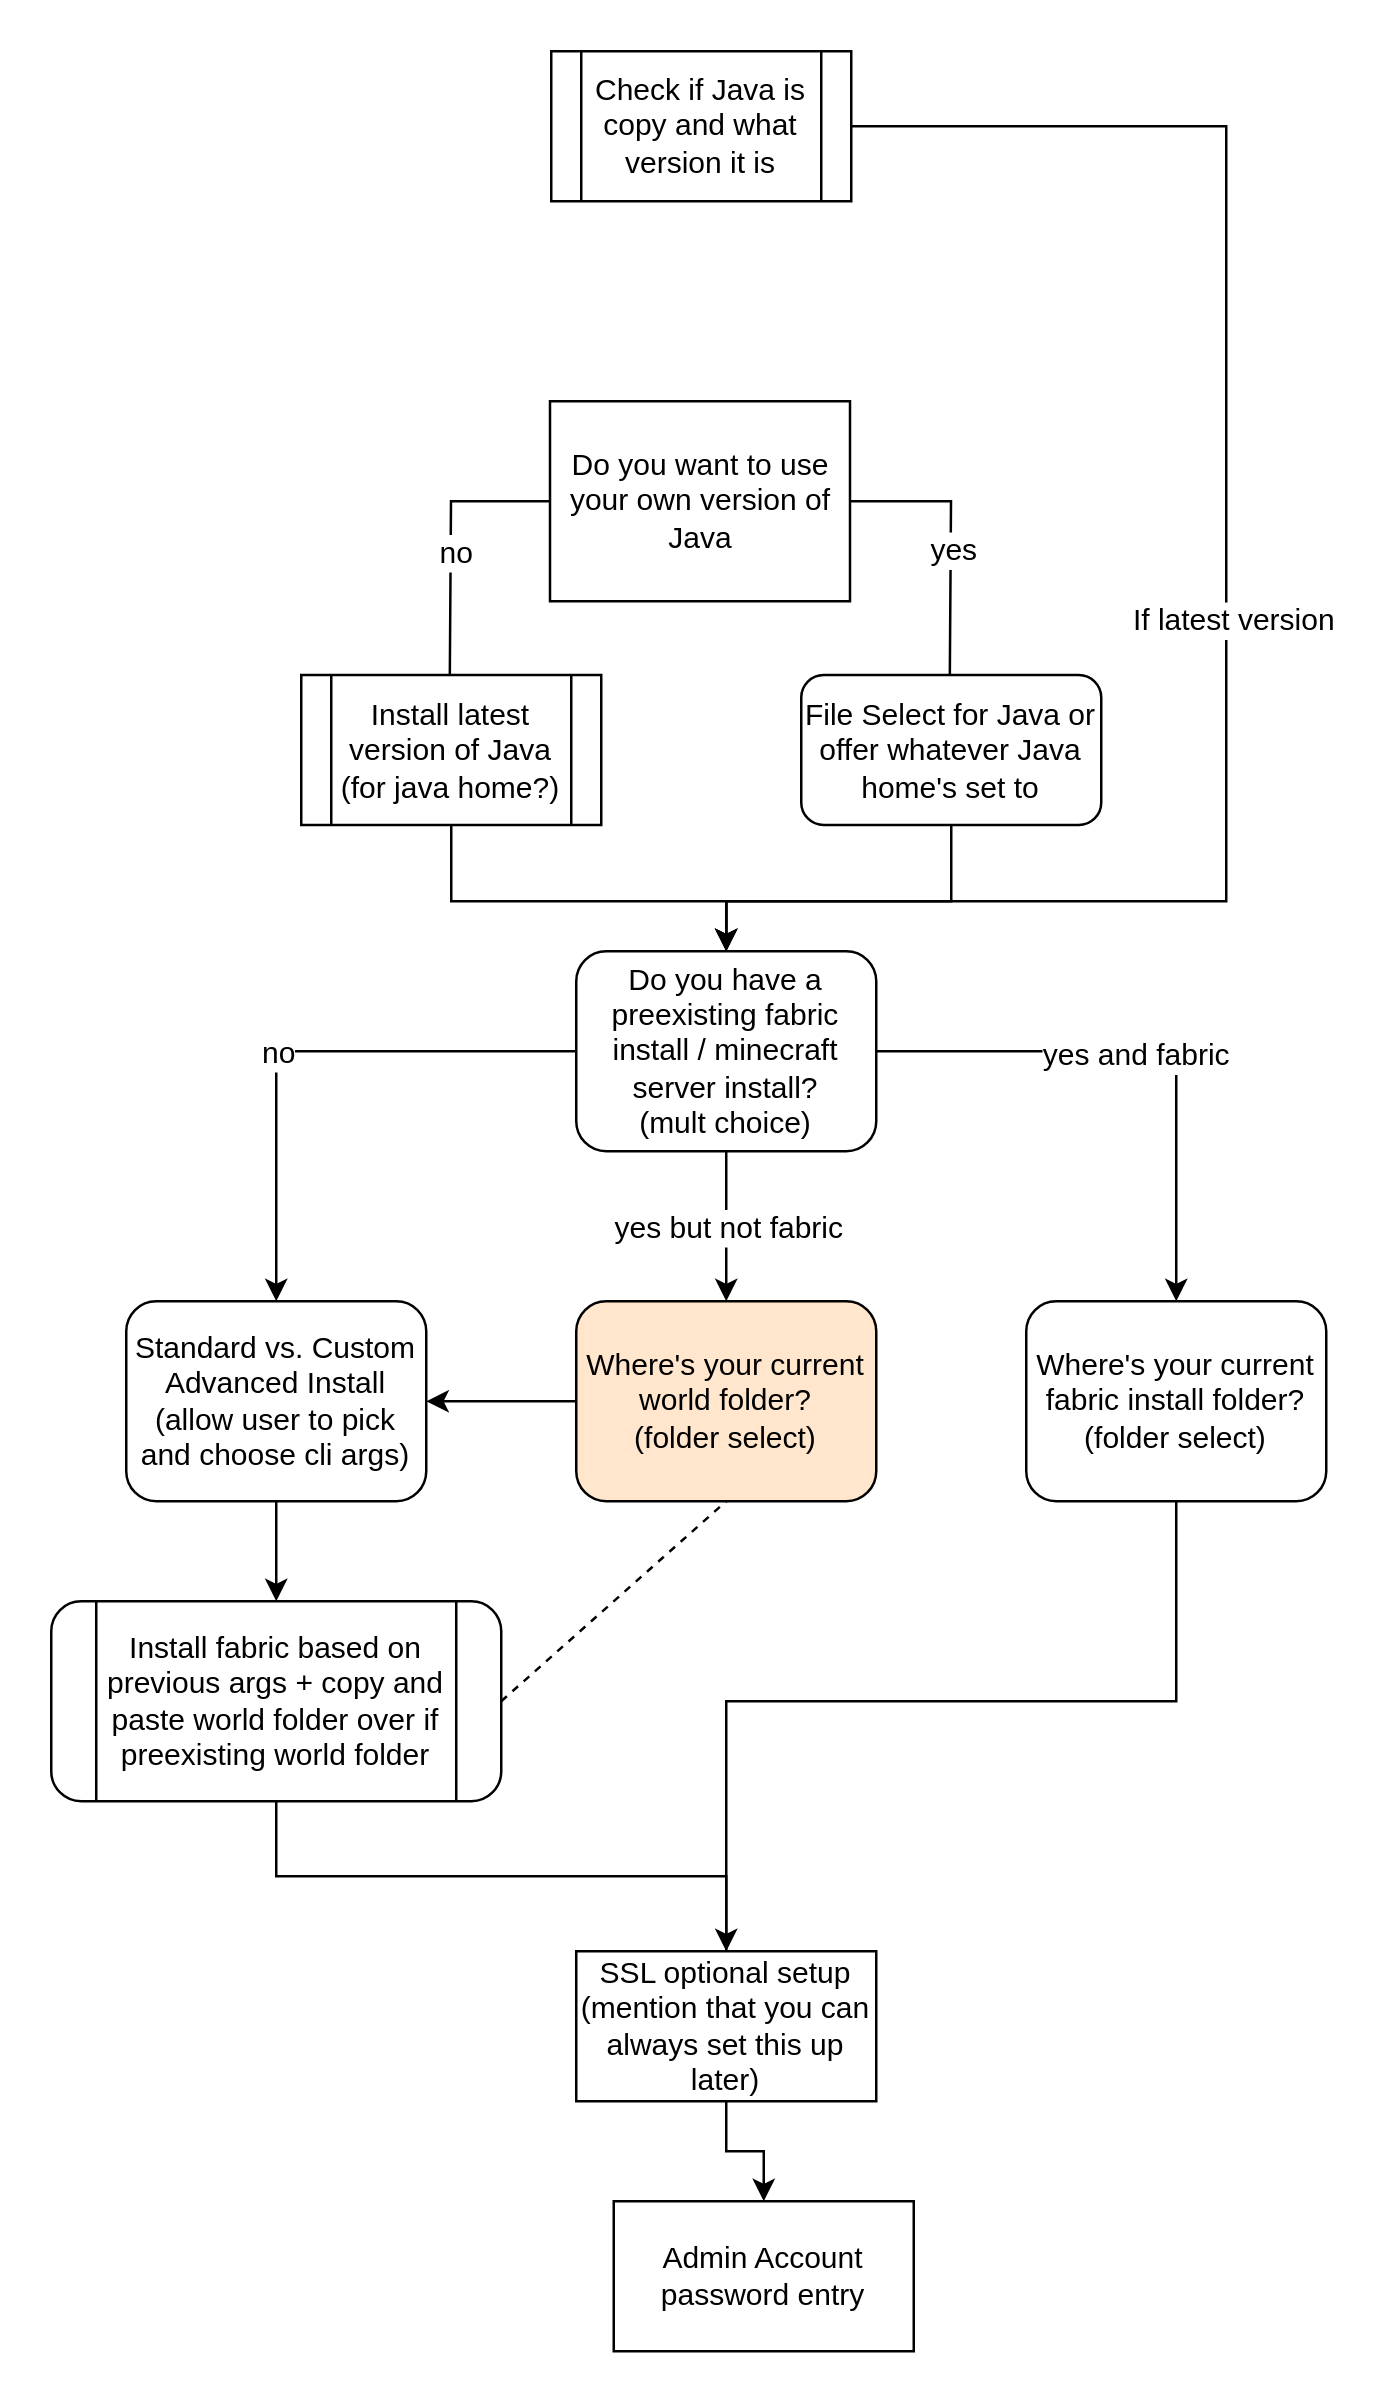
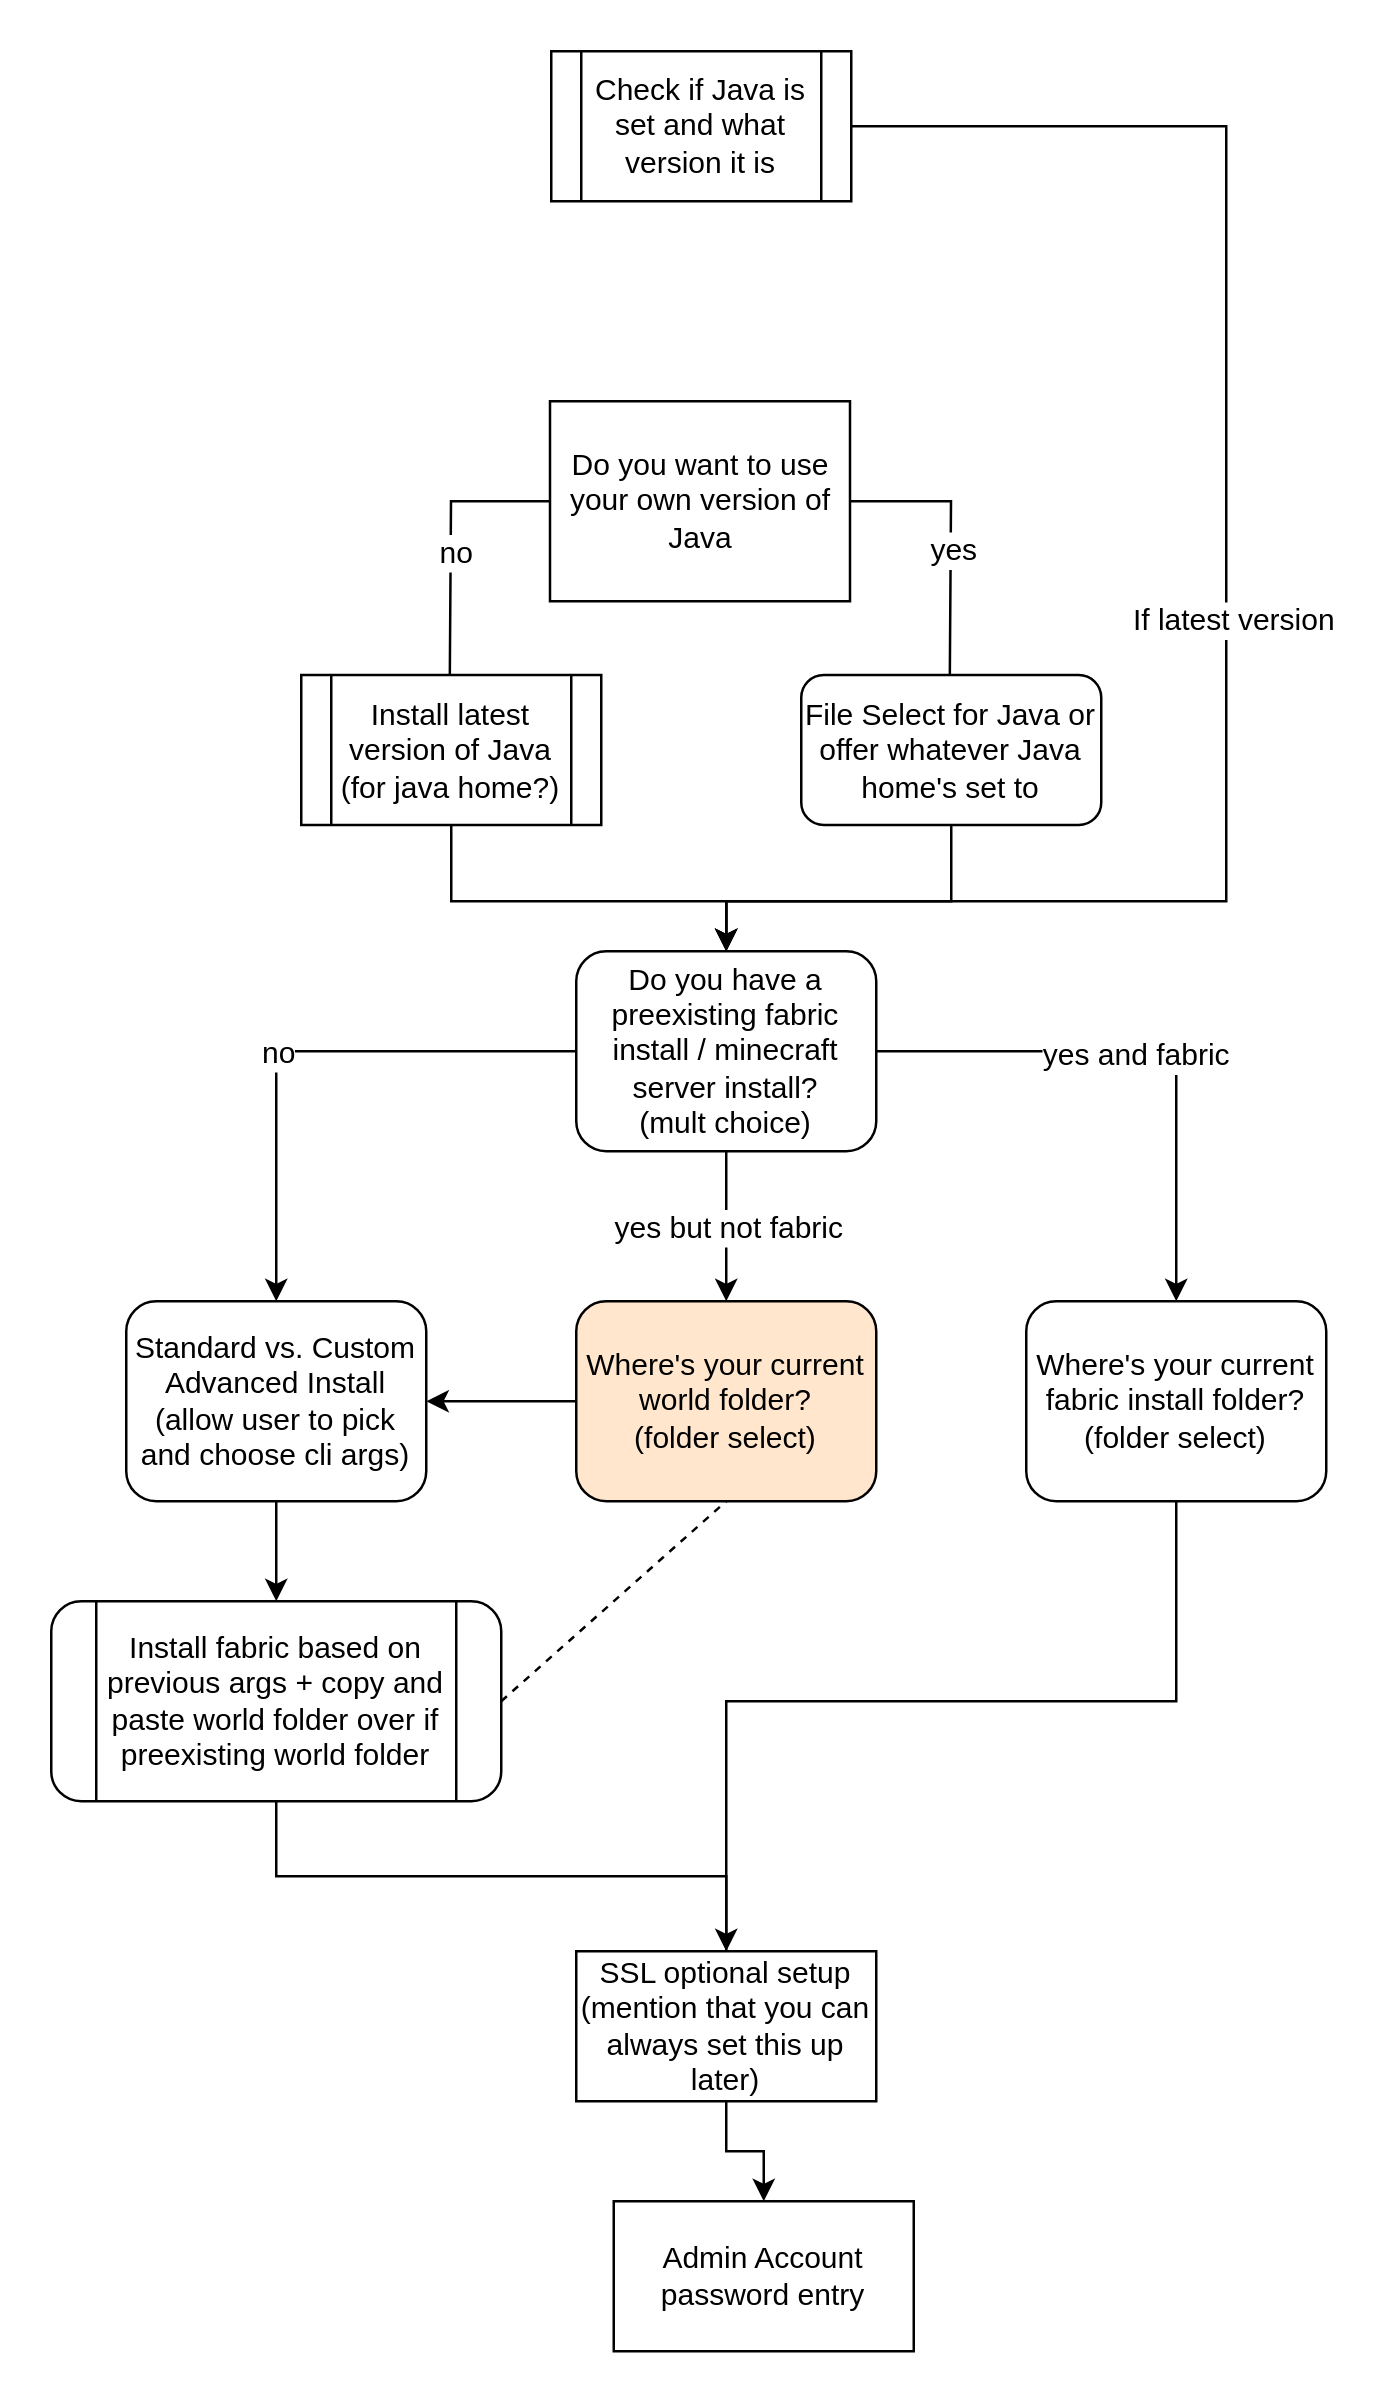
(701, 126) -> (701, 126)
